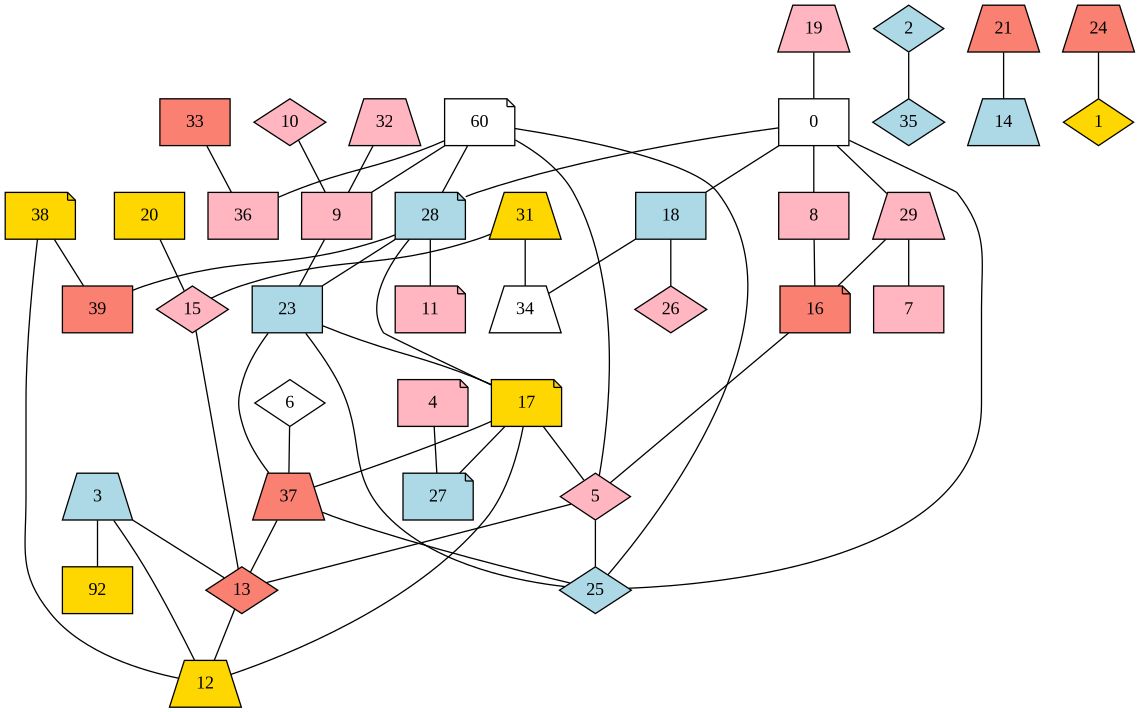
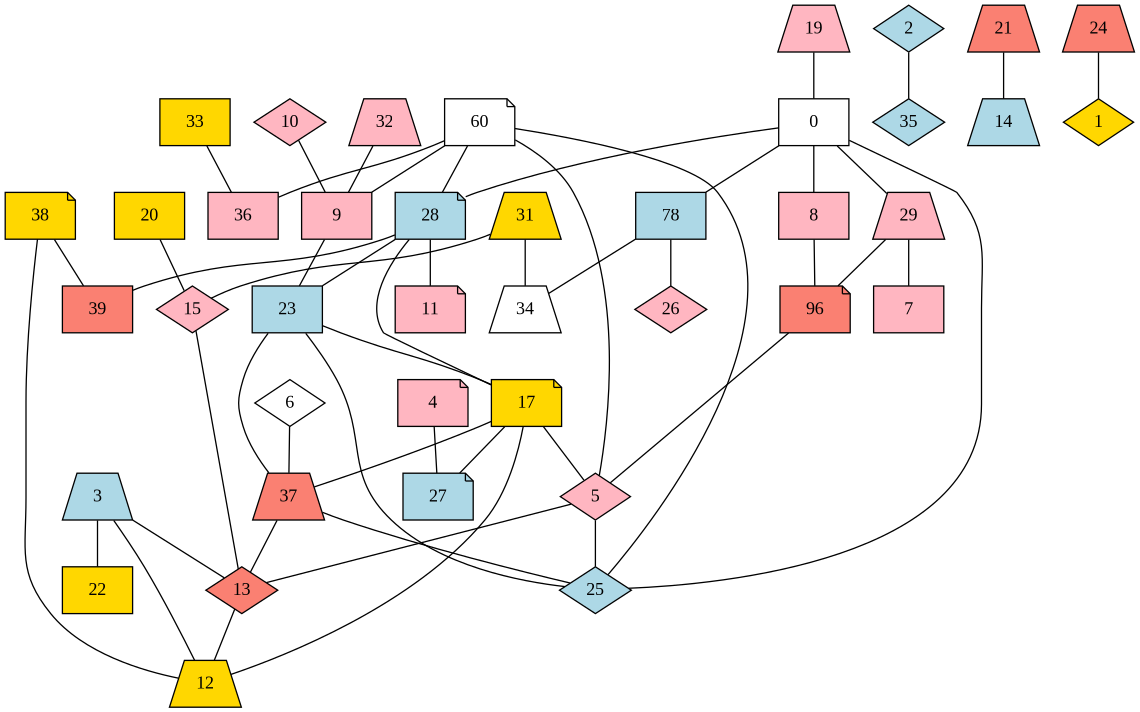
(195, 122) -> (195, 122)
(671, 216) -> (671, 216)
(815, 309) -> (815, 309)
(97, 590) -> (97, 590)
